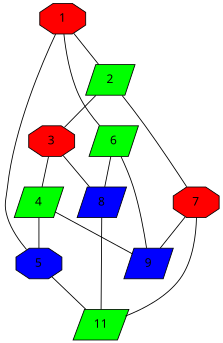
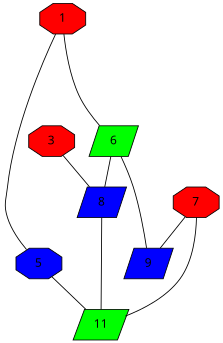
(110, 80) -> none
(39, 202) -> none
